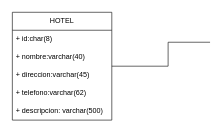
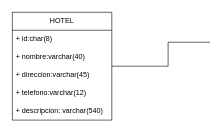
(57, 93) -> (57, 93)
(63, 111) -> (63, 111)
